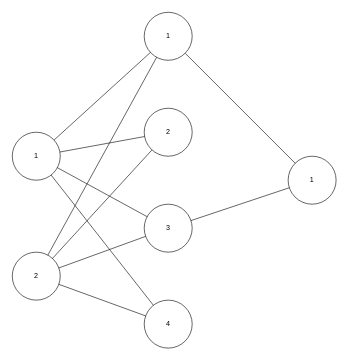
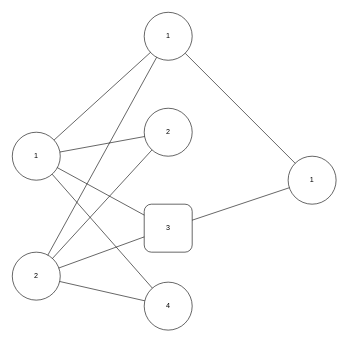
(168, 228) -> (168, 228)
(168, 324) -> (168, 306)
